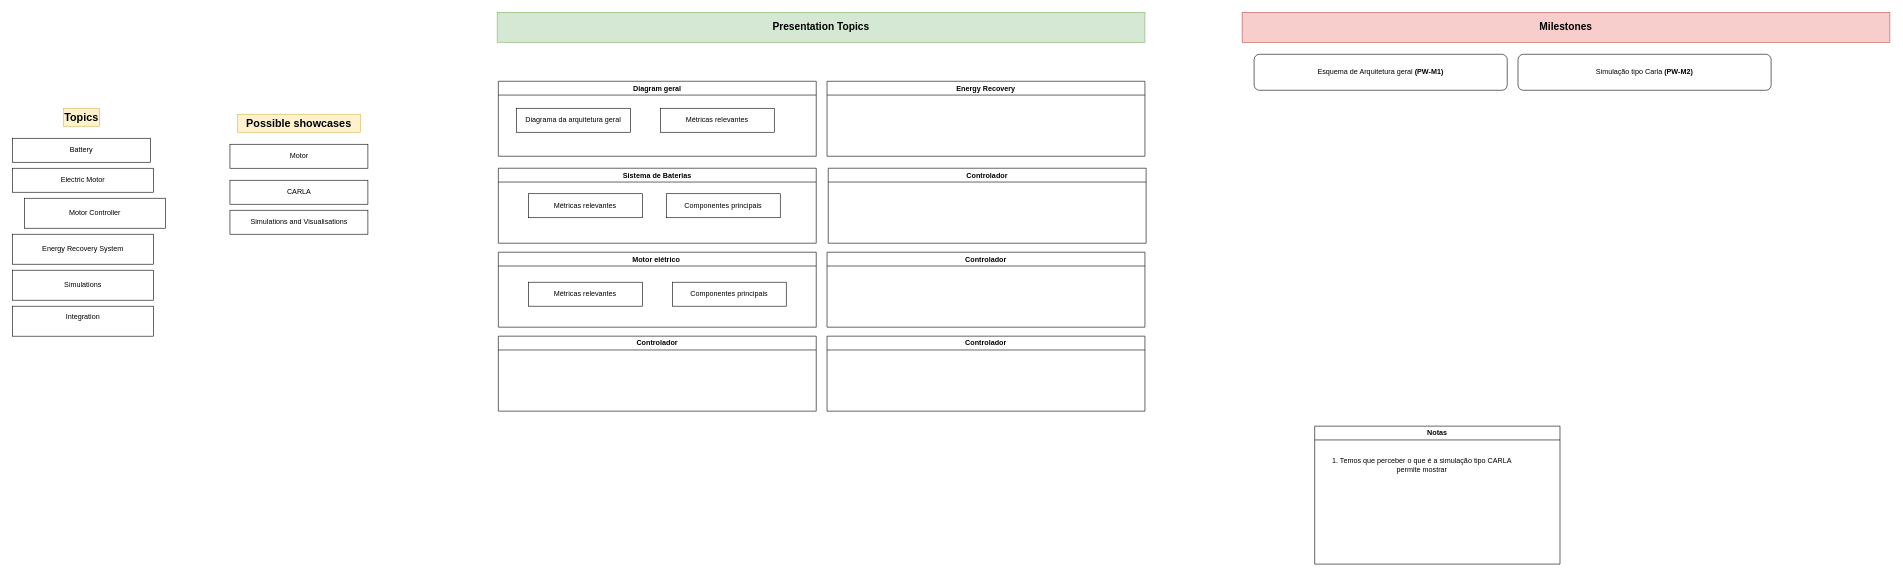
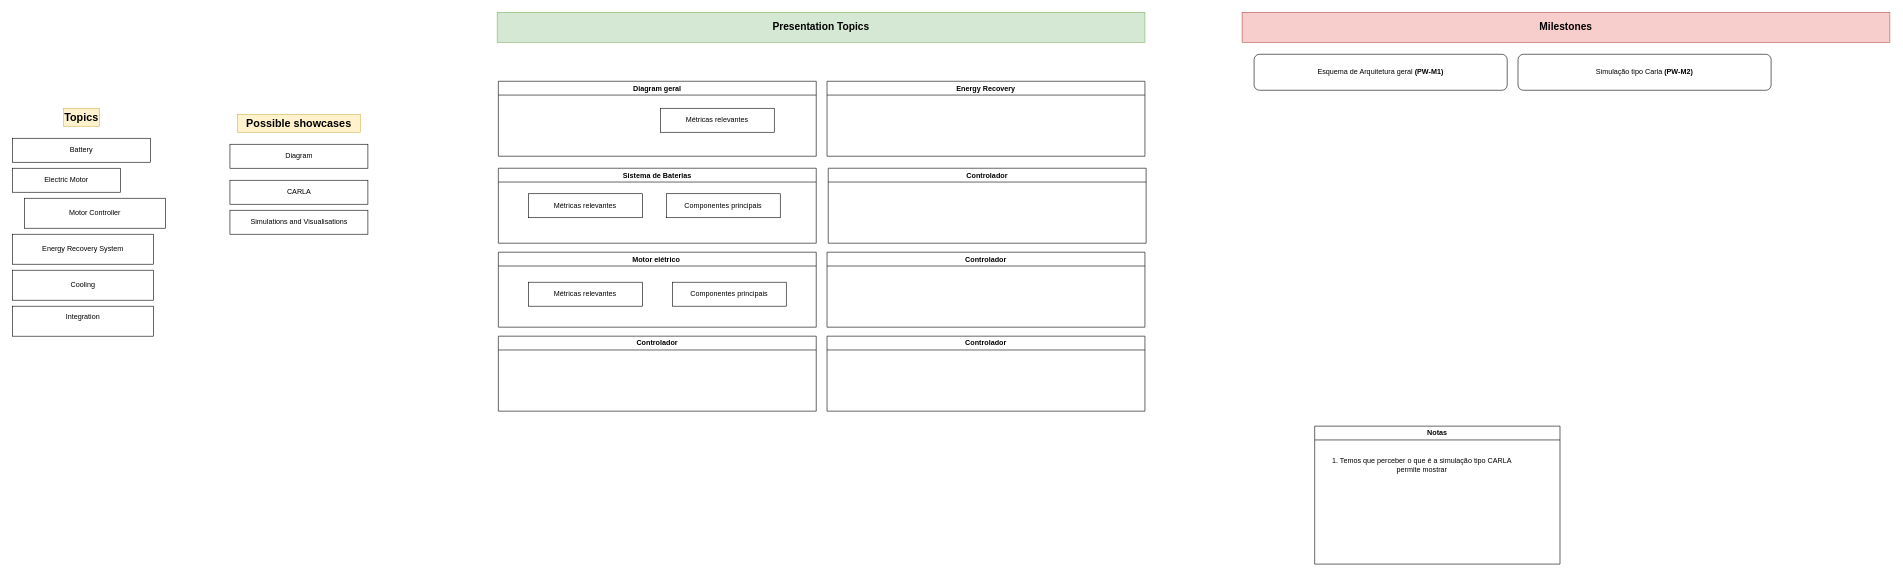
(573, 120) -> none
(299, 156) -> (299, 156)
(83, 180) -> (66, 180)
(83, 285) -> (83, 285)
